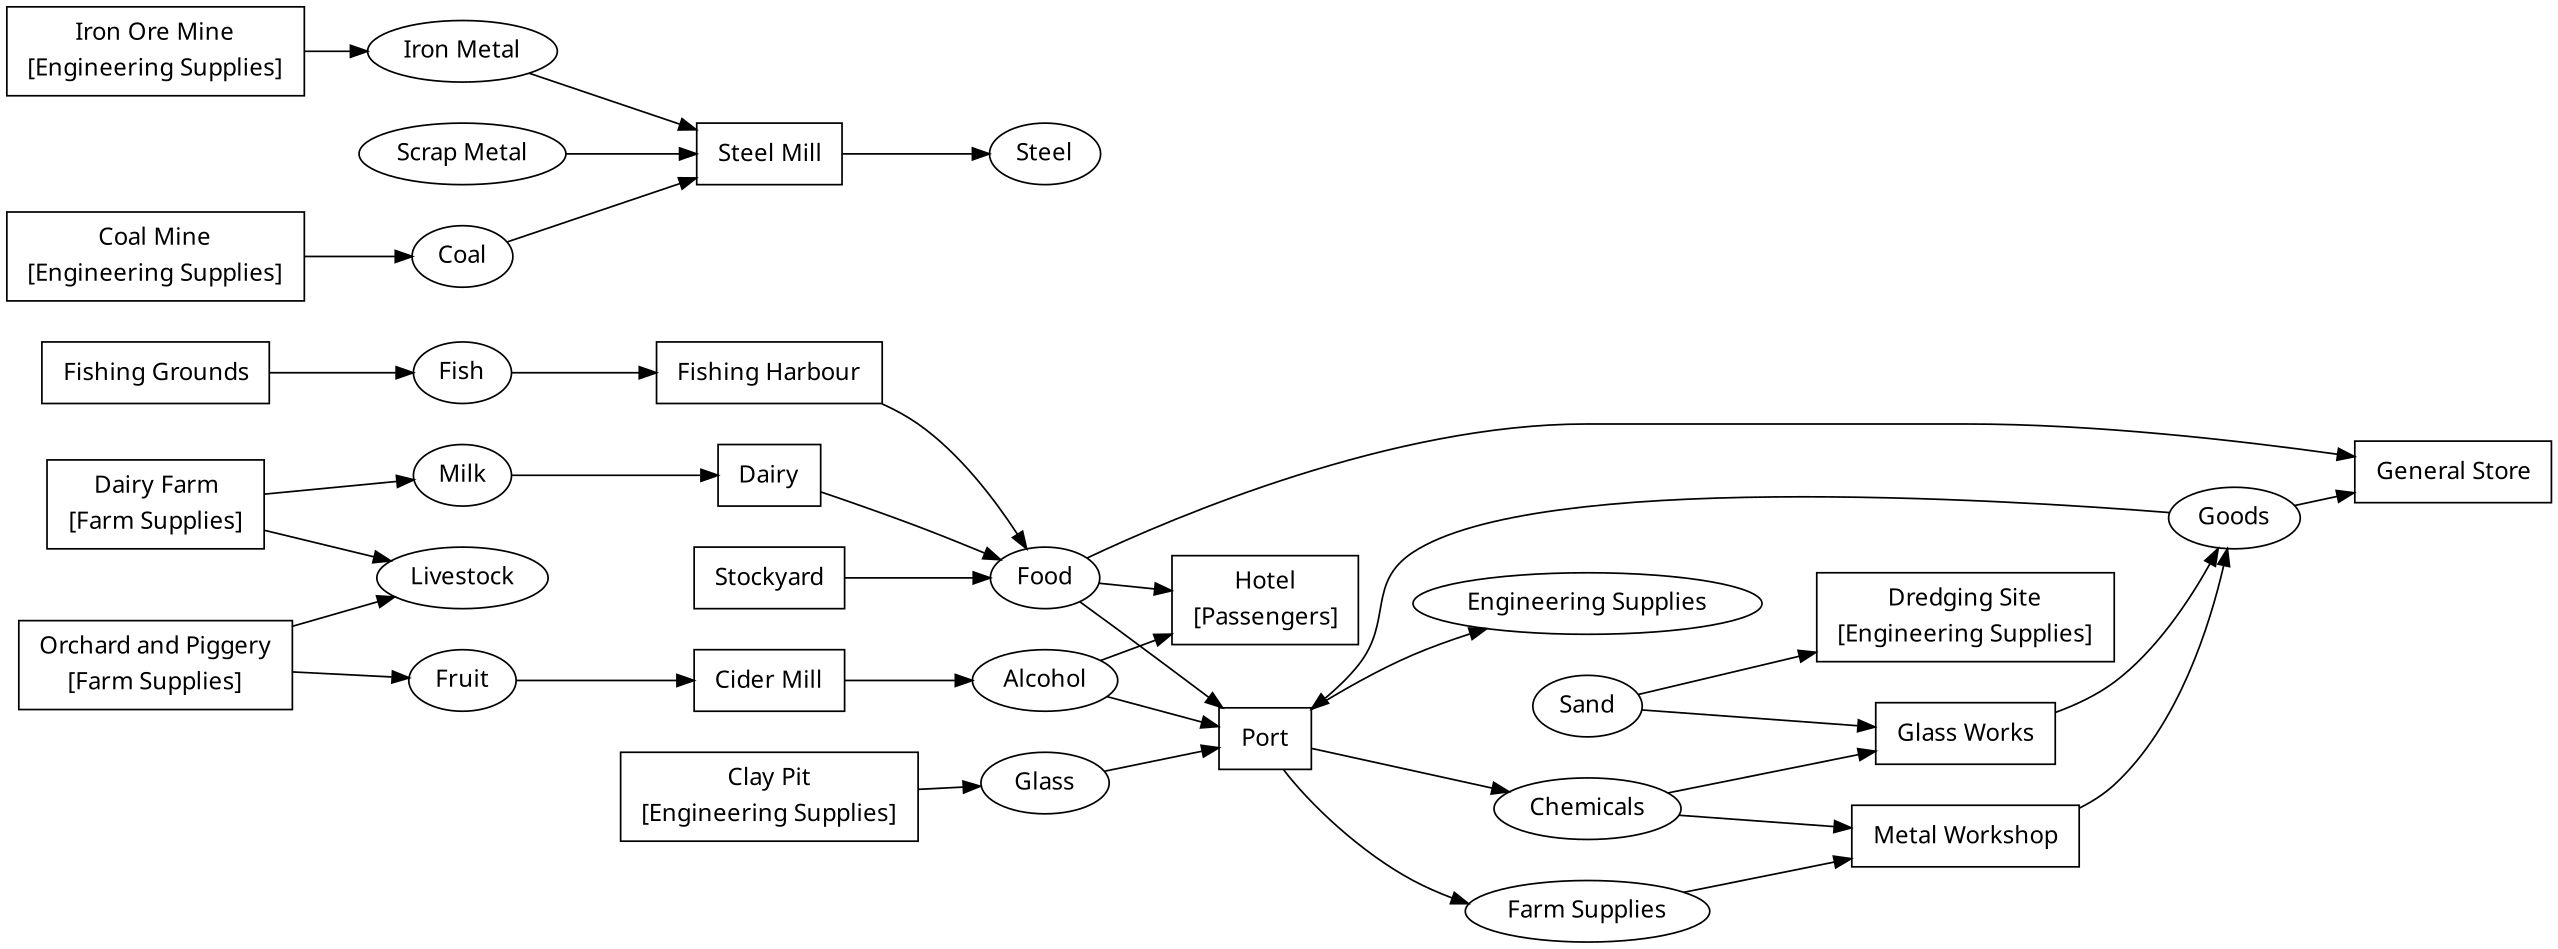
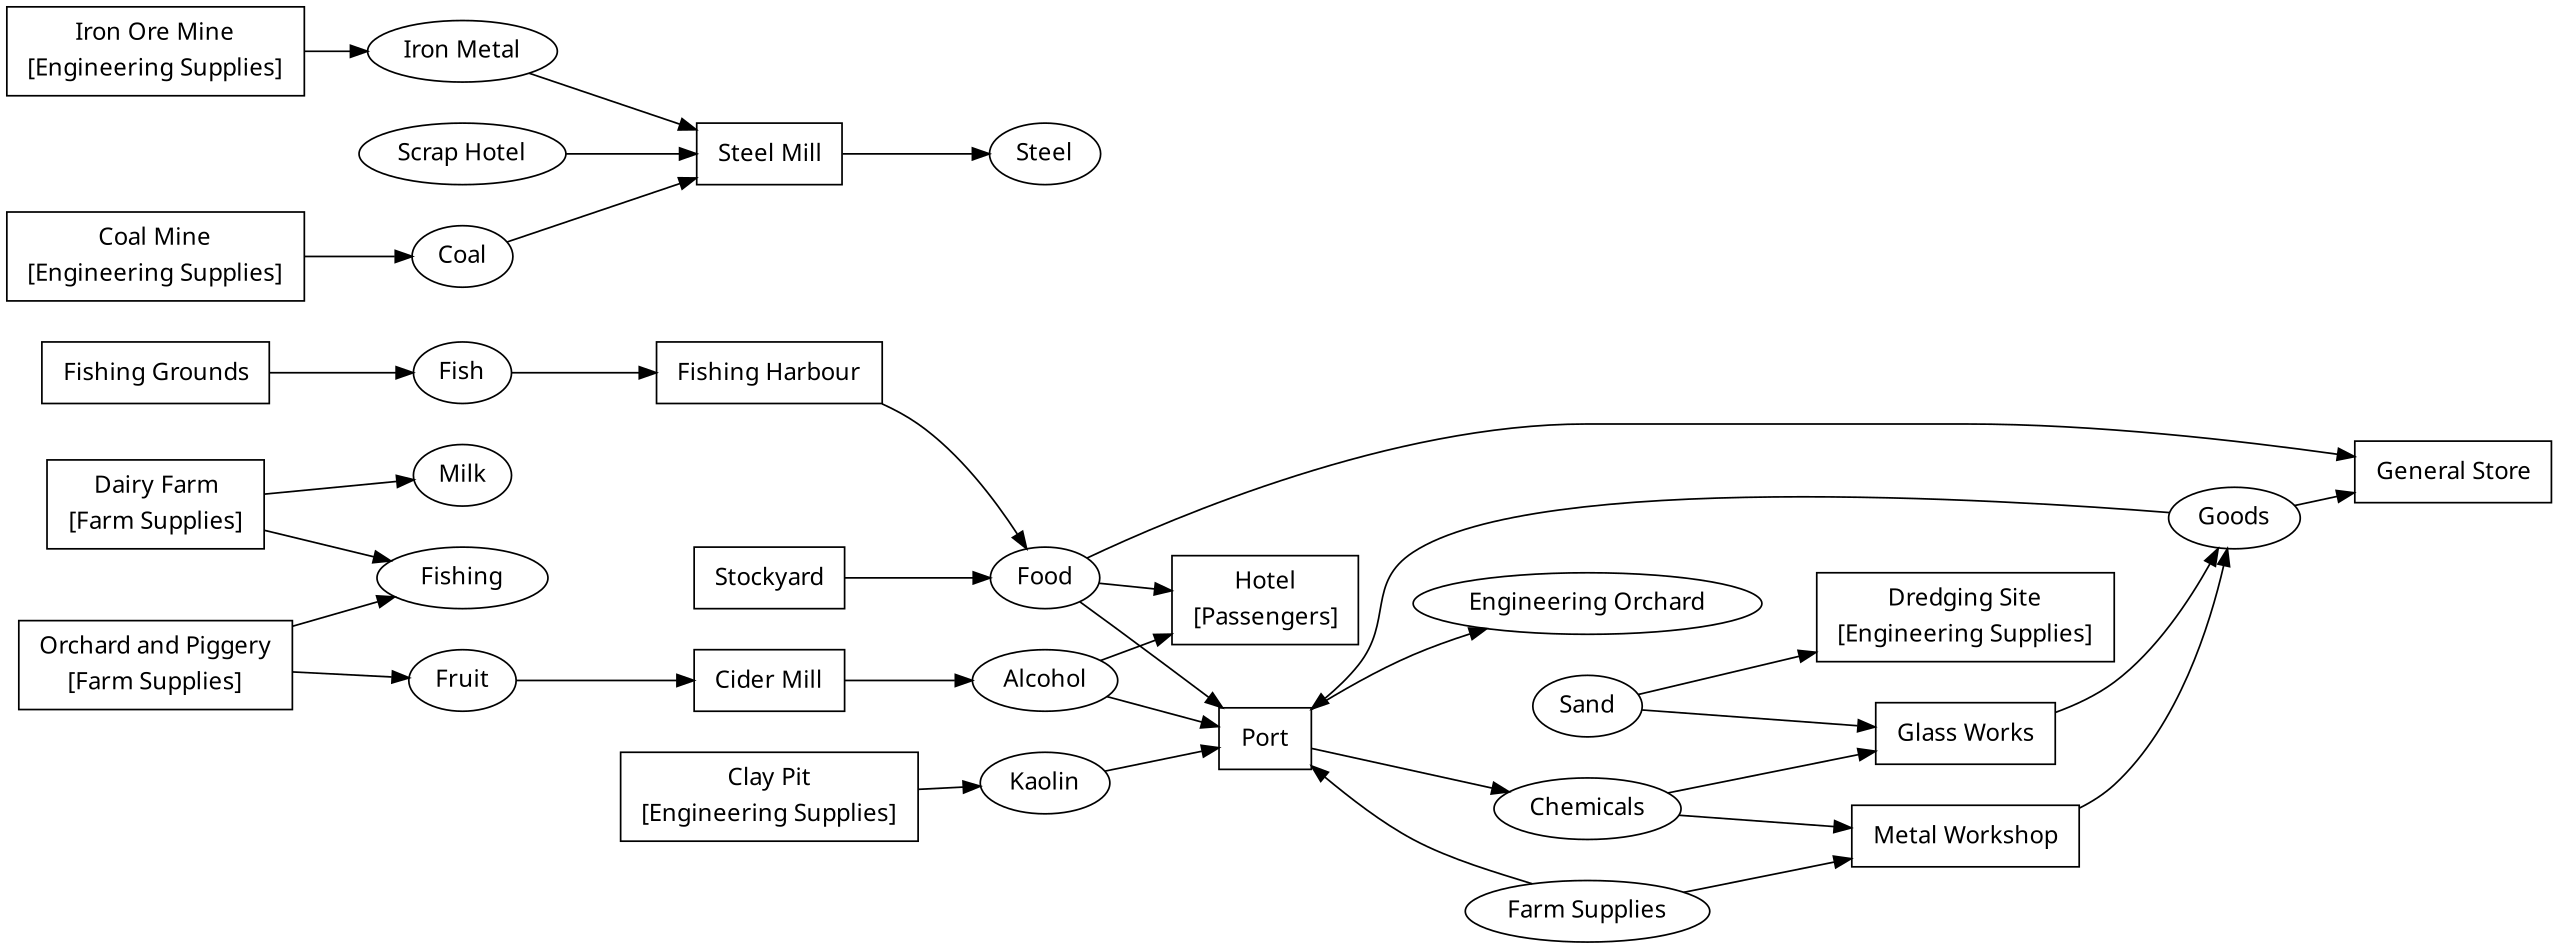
(462, 154) -> (462, 154)
(769, 475) -> none
(462, 578) -> (462, 578)
(1588, 604) -> (1588, 604)
(1045, 783) -> (1045, 783)
(1360, 845) -> (1422, 844)
